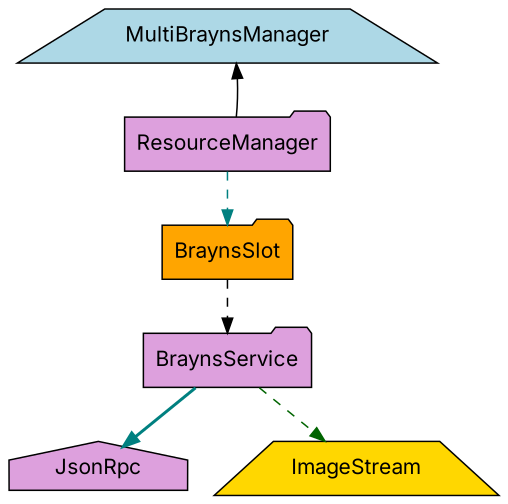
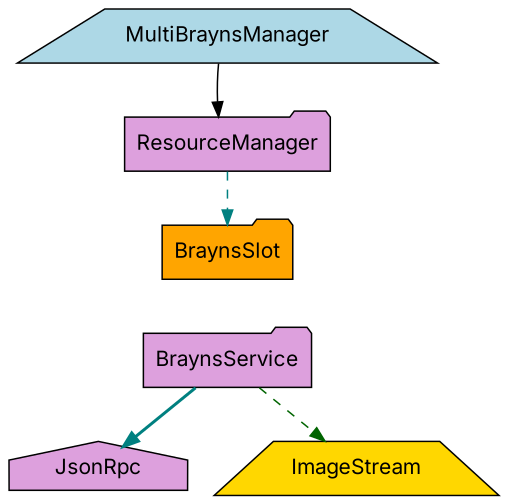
(237, 98) -> (217, 83)
(227, 299) -> none
